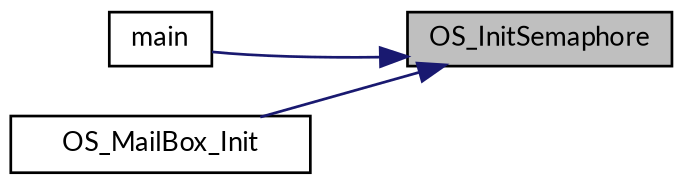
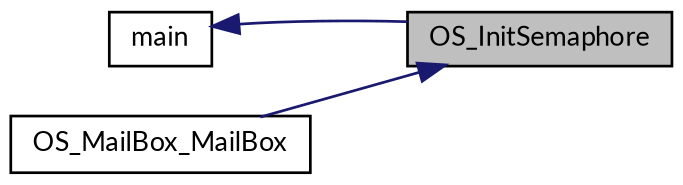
(296, 57) -> (323, 21)
(161, 144) -> (161, 144)
